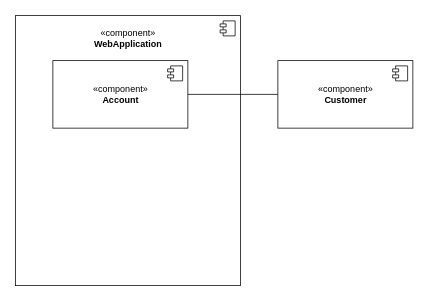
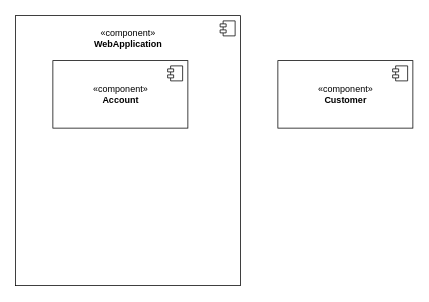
(233, 94) -> none
